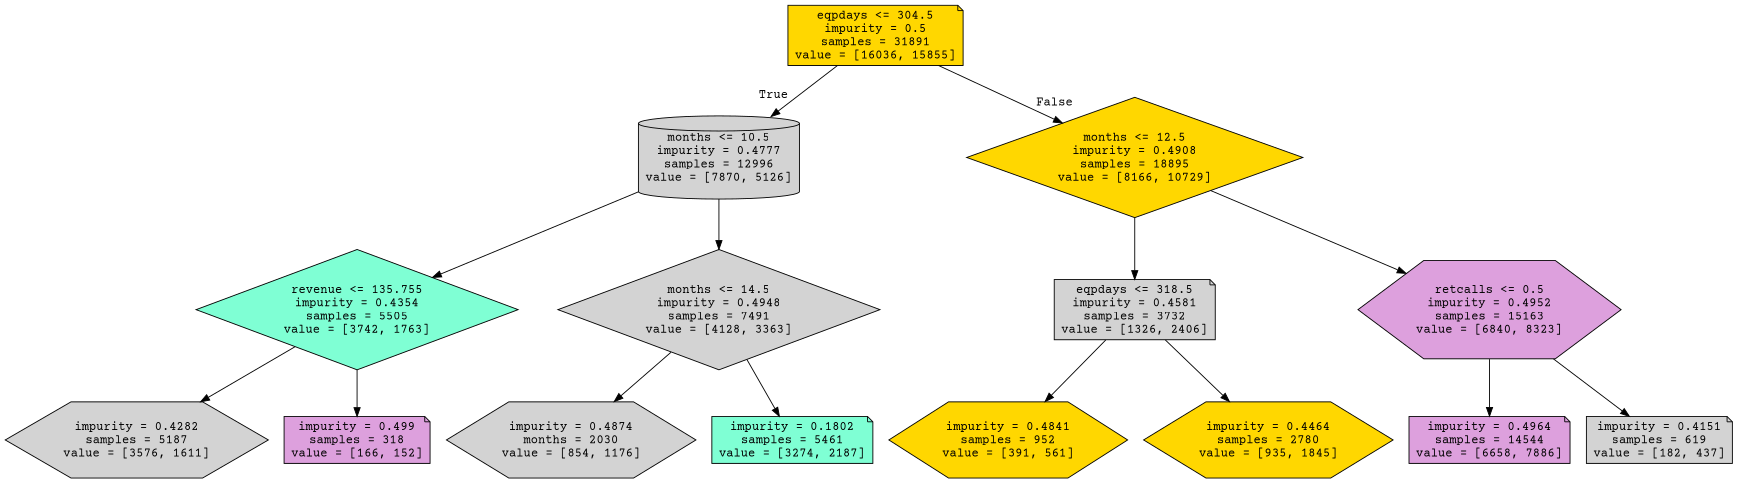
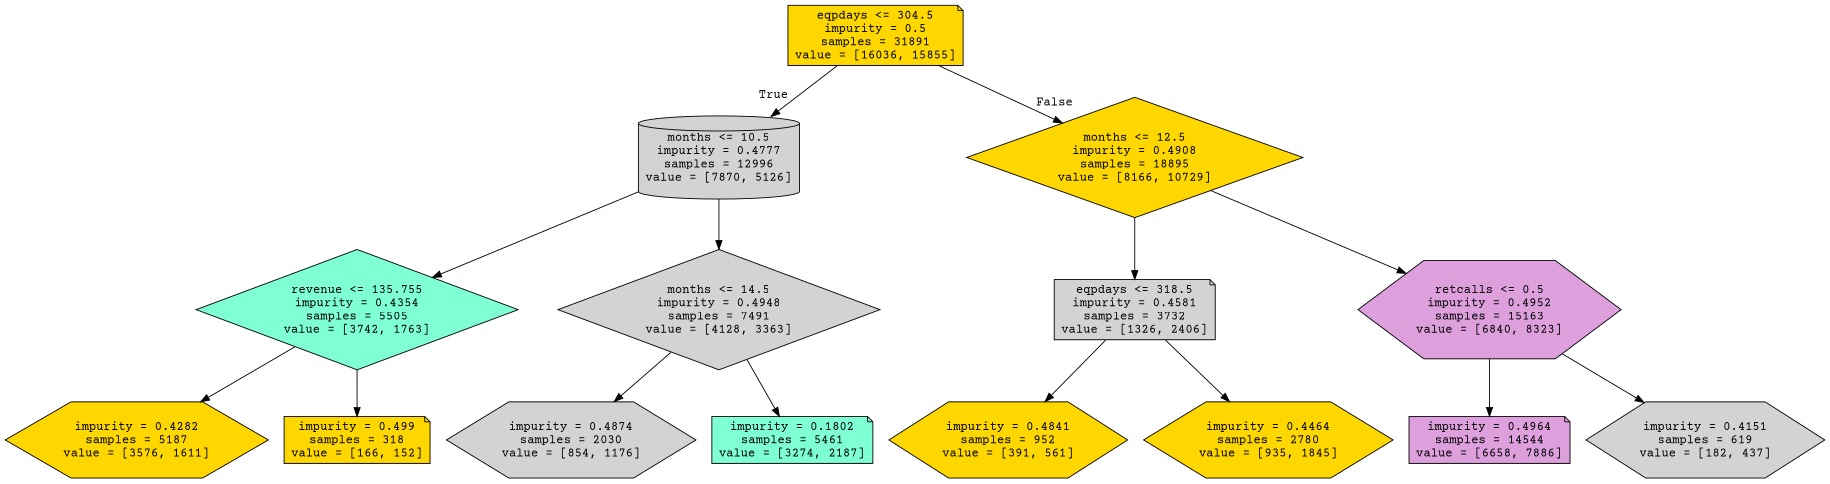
(137, 440) -> (137, 440)
(357, 440) -> (357, 440)
(571, 440) -> (571, 440)
(1659, 440) -> (1705, 440)
